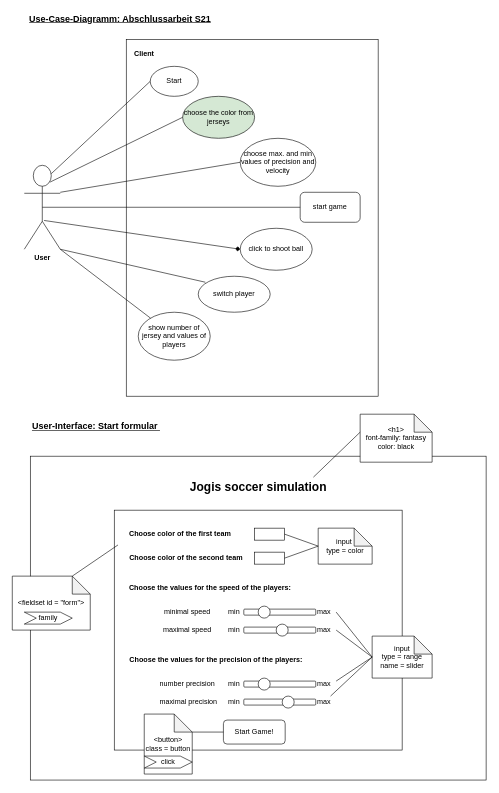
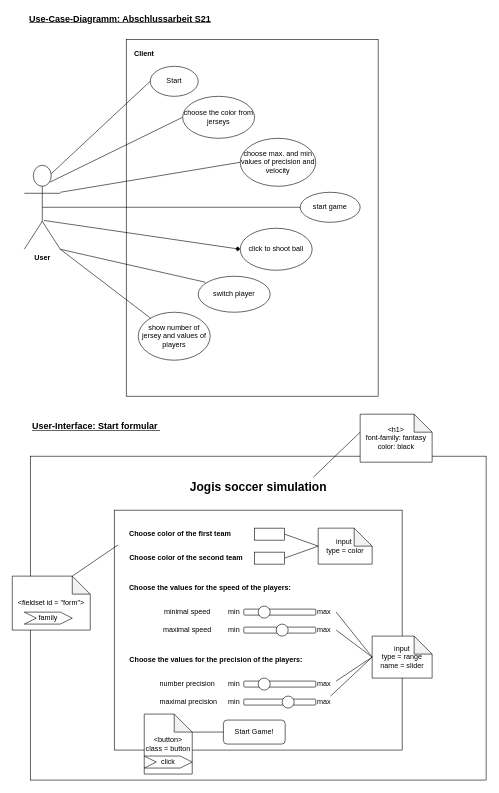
(219, 117) -> (219, 117)
(330, 207) -> (330, 207)
